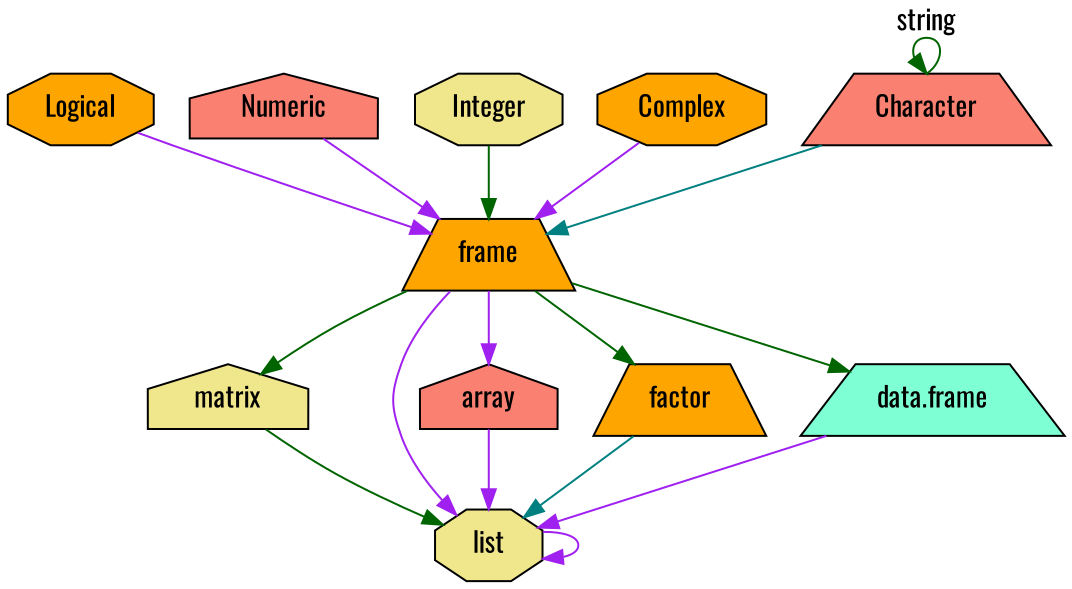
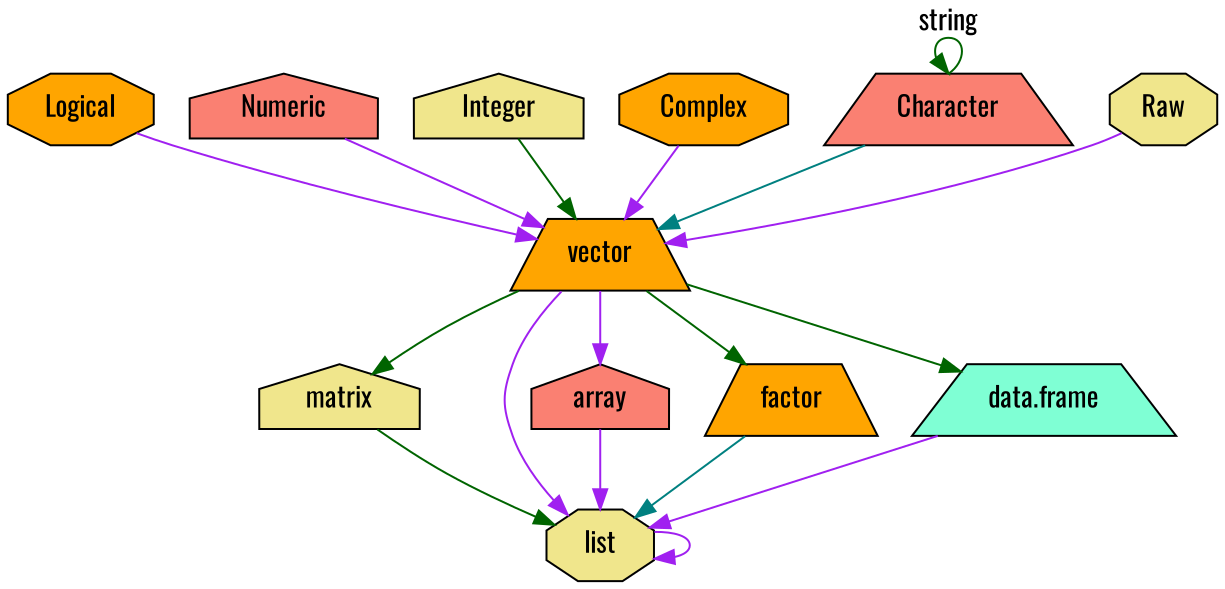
(489, 109) -> (499, 109)
none -> (1163, 109)
(489, 255) -> (600, 255)
